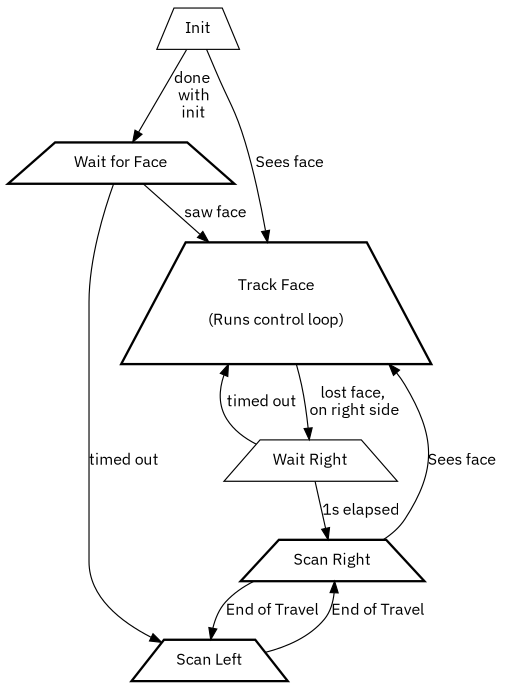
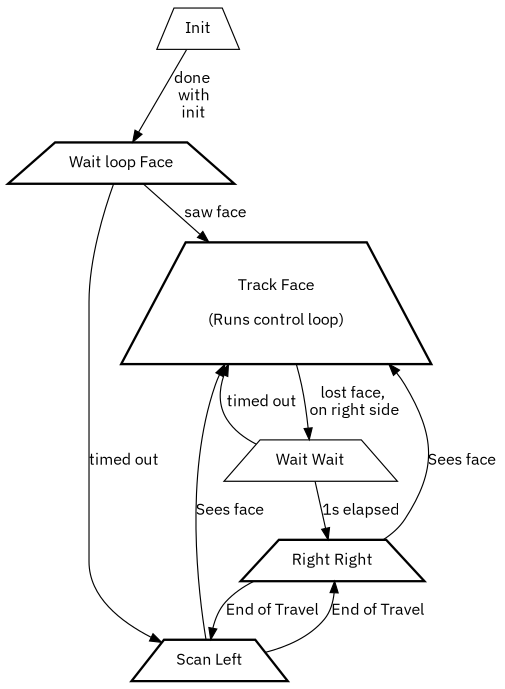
(244, 138) -> (196, 506)
(121, 163) -> (121, 163)
(311, 461) -> (311, 461)
(333, 561) -> (333, 561)
